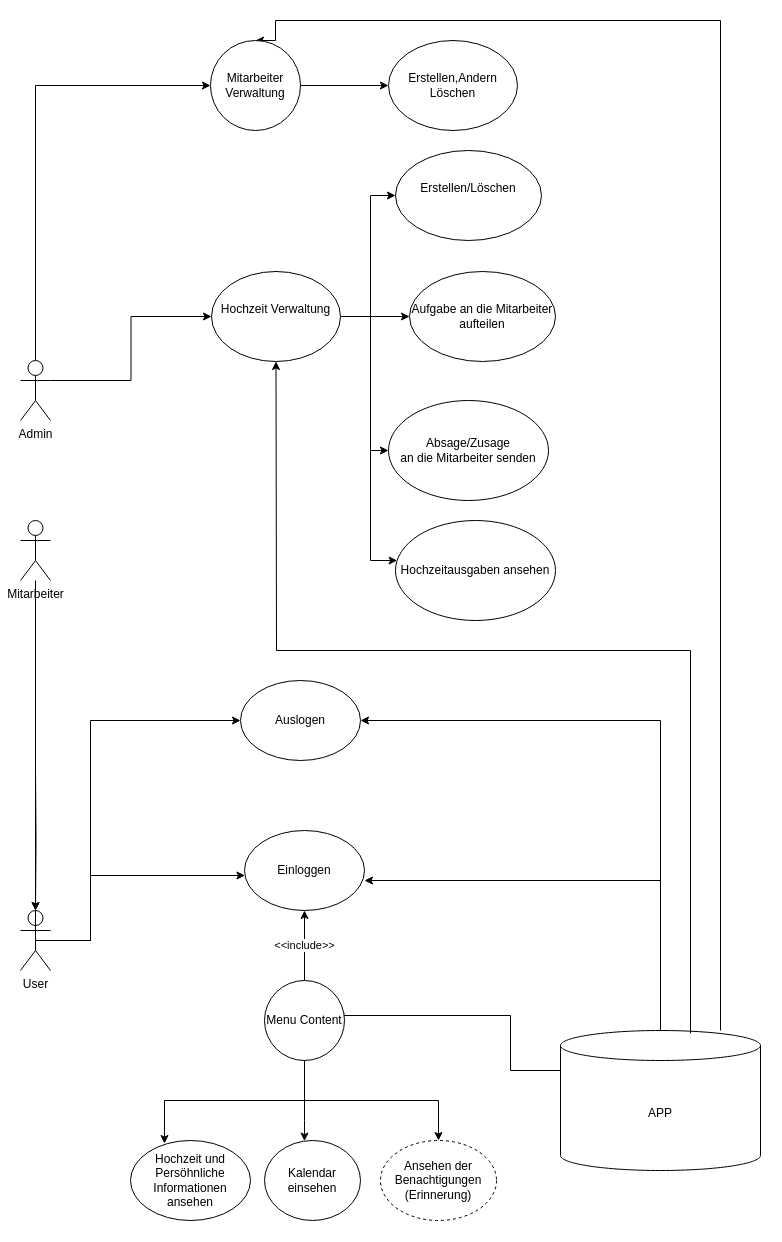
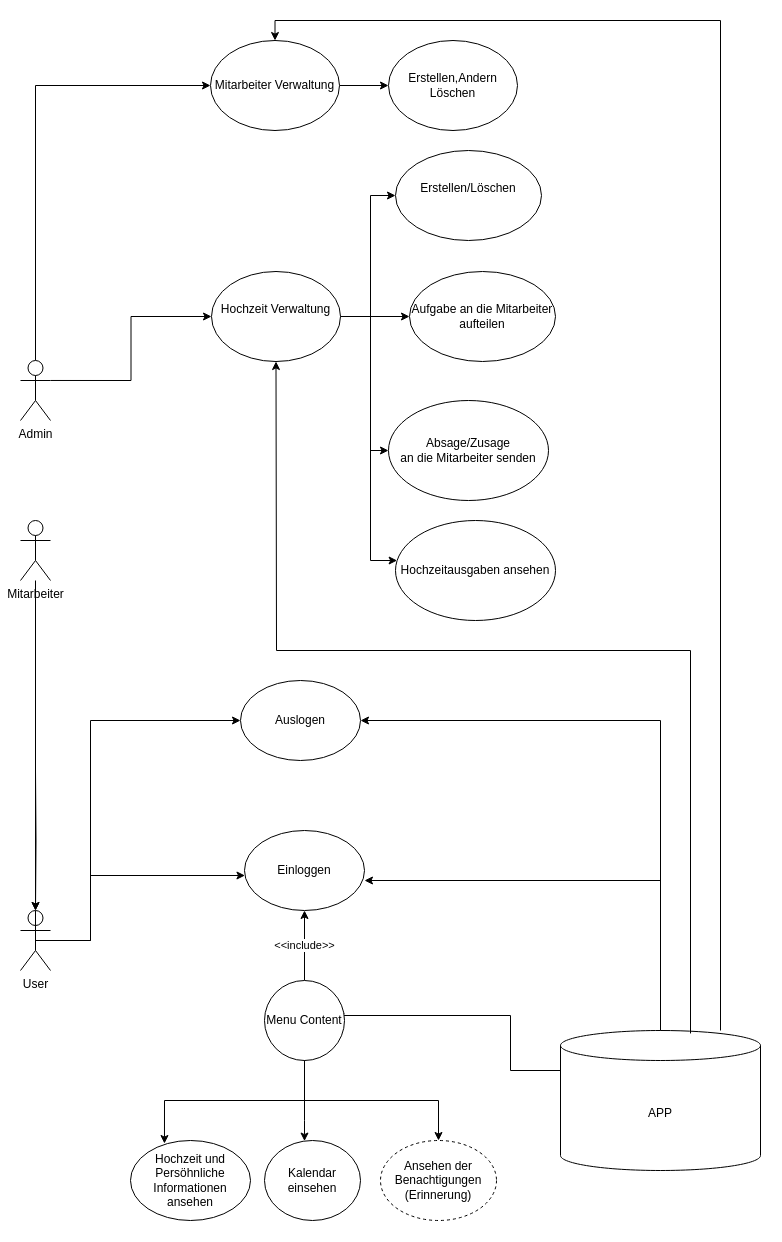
(256, 86) -> (275, 86)
